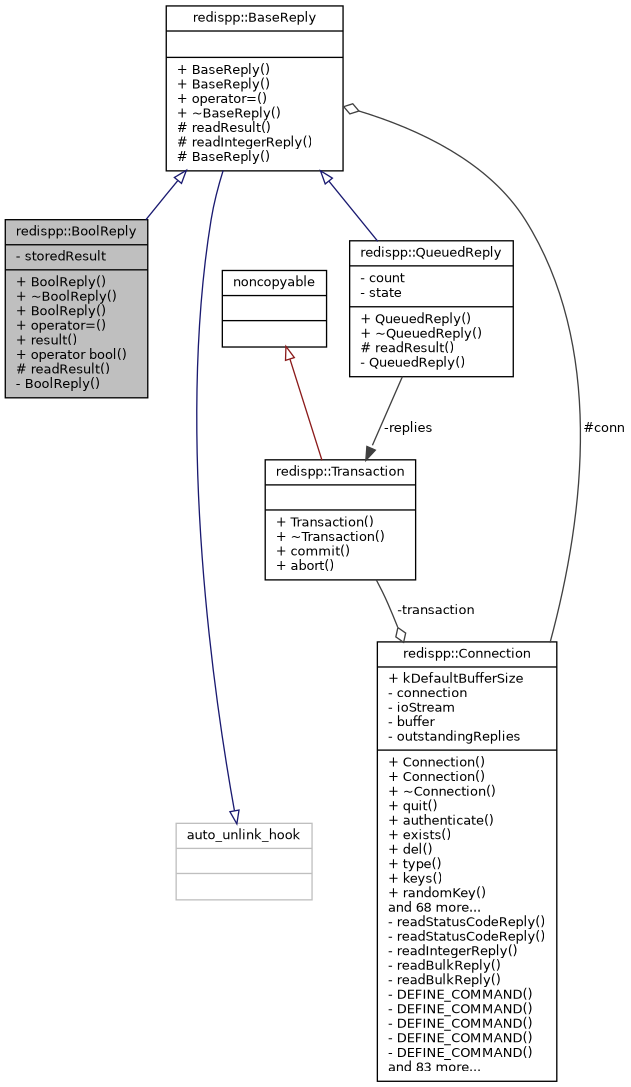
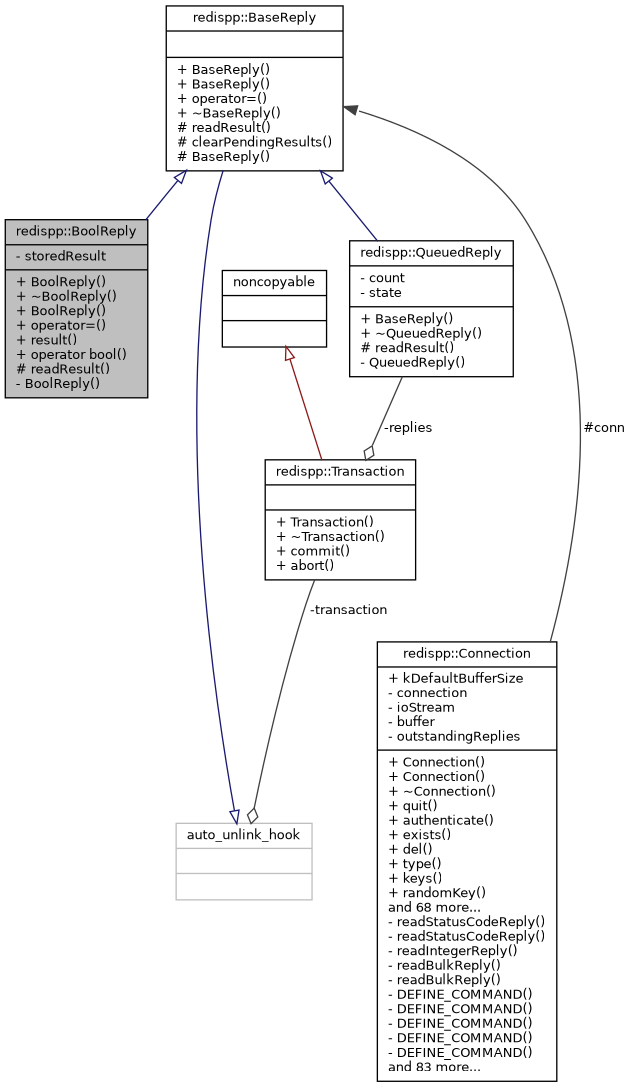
(245, 142) -> (255, 142)
(416, 319) -> (407, 319)
(568, 327) -> (568, 327)
(387, 411) -> (387, 411)
(388, 603) -> (281, 693)
